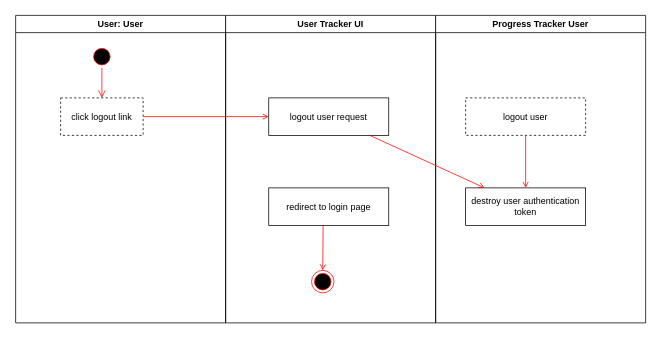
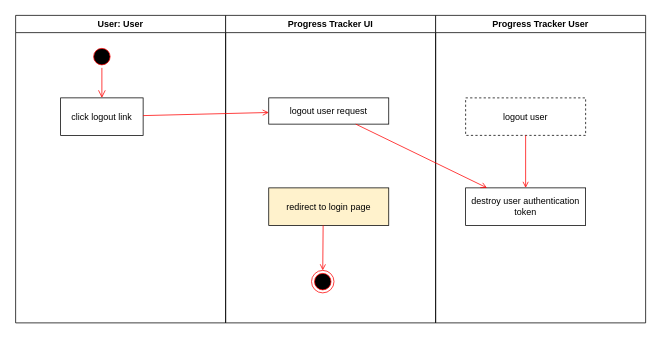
(330, 24) -> (330, 24)
(102, 117) -> (102, 117)
(329, 117) -> (329, 111)
(329, 207) -> (329, 207)
